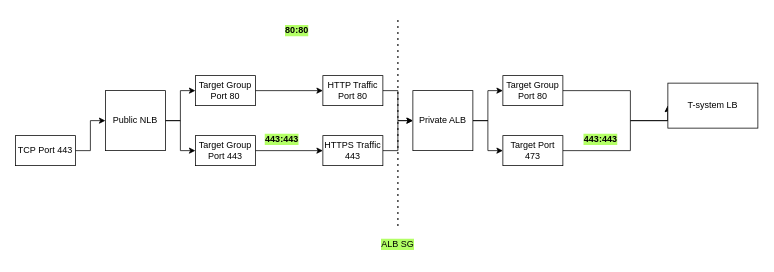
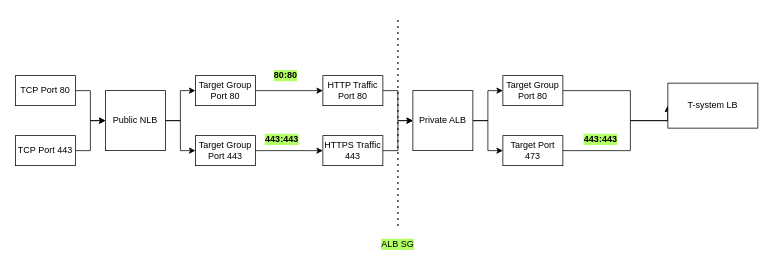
(297, 30) -> (285, 75)
none -> (45, 90)
none -> (90, 96)
